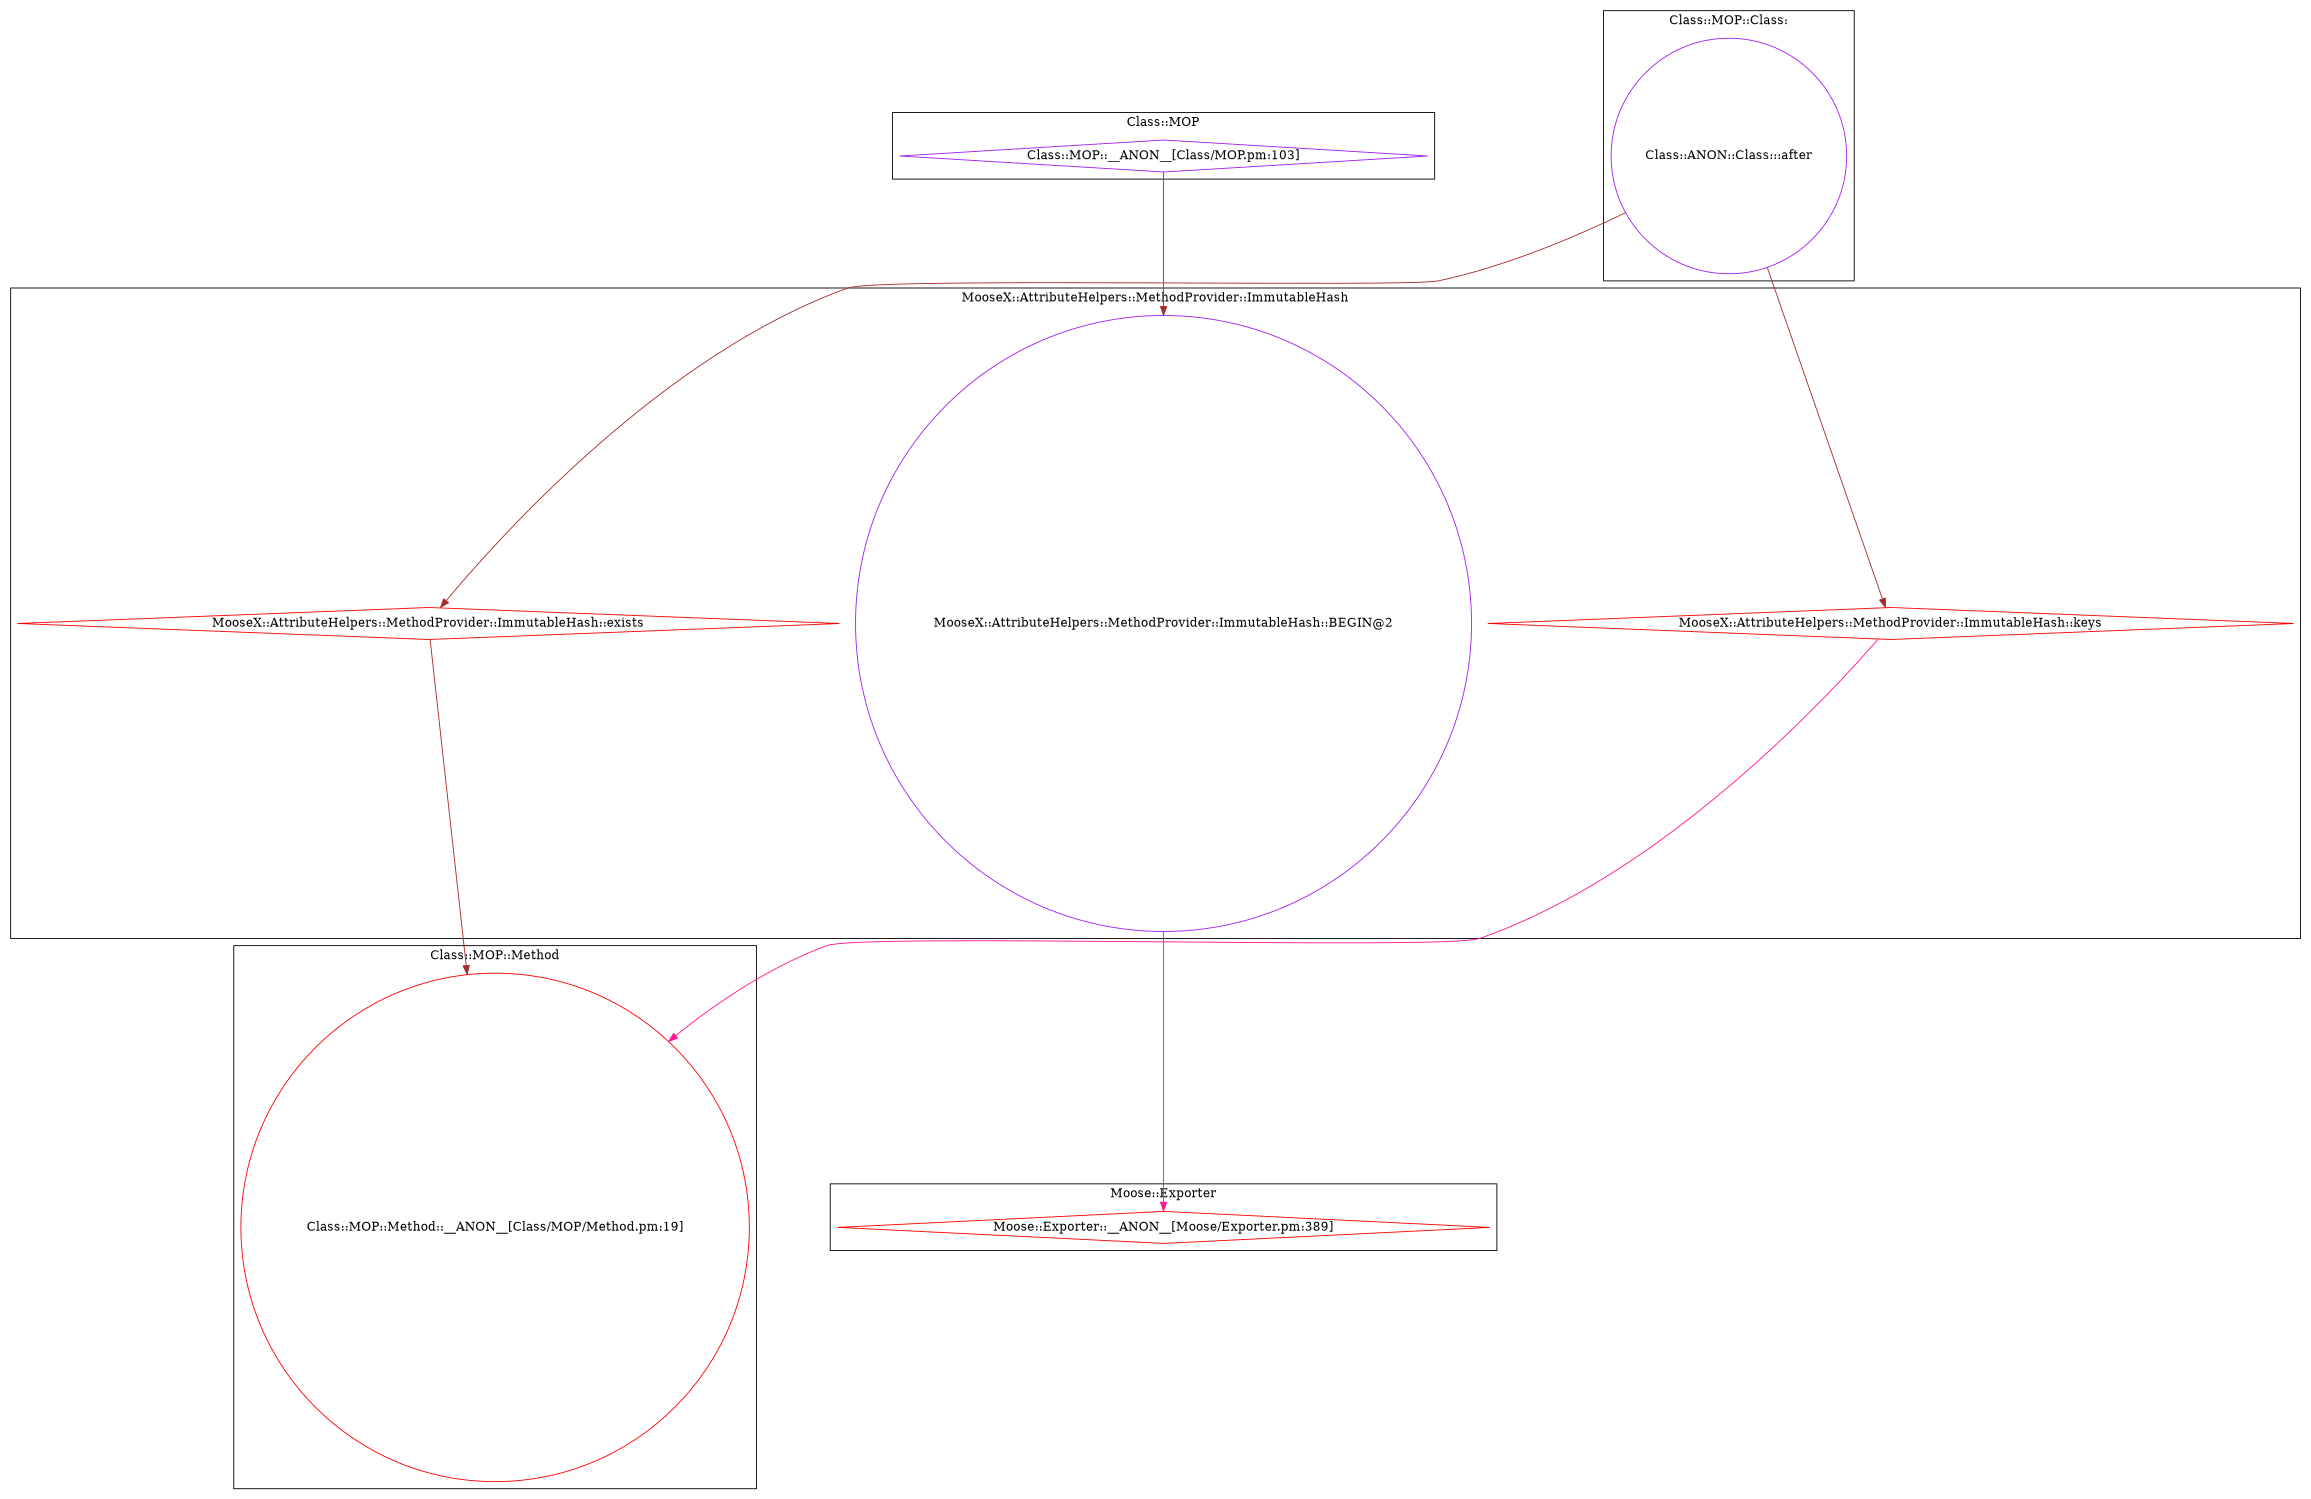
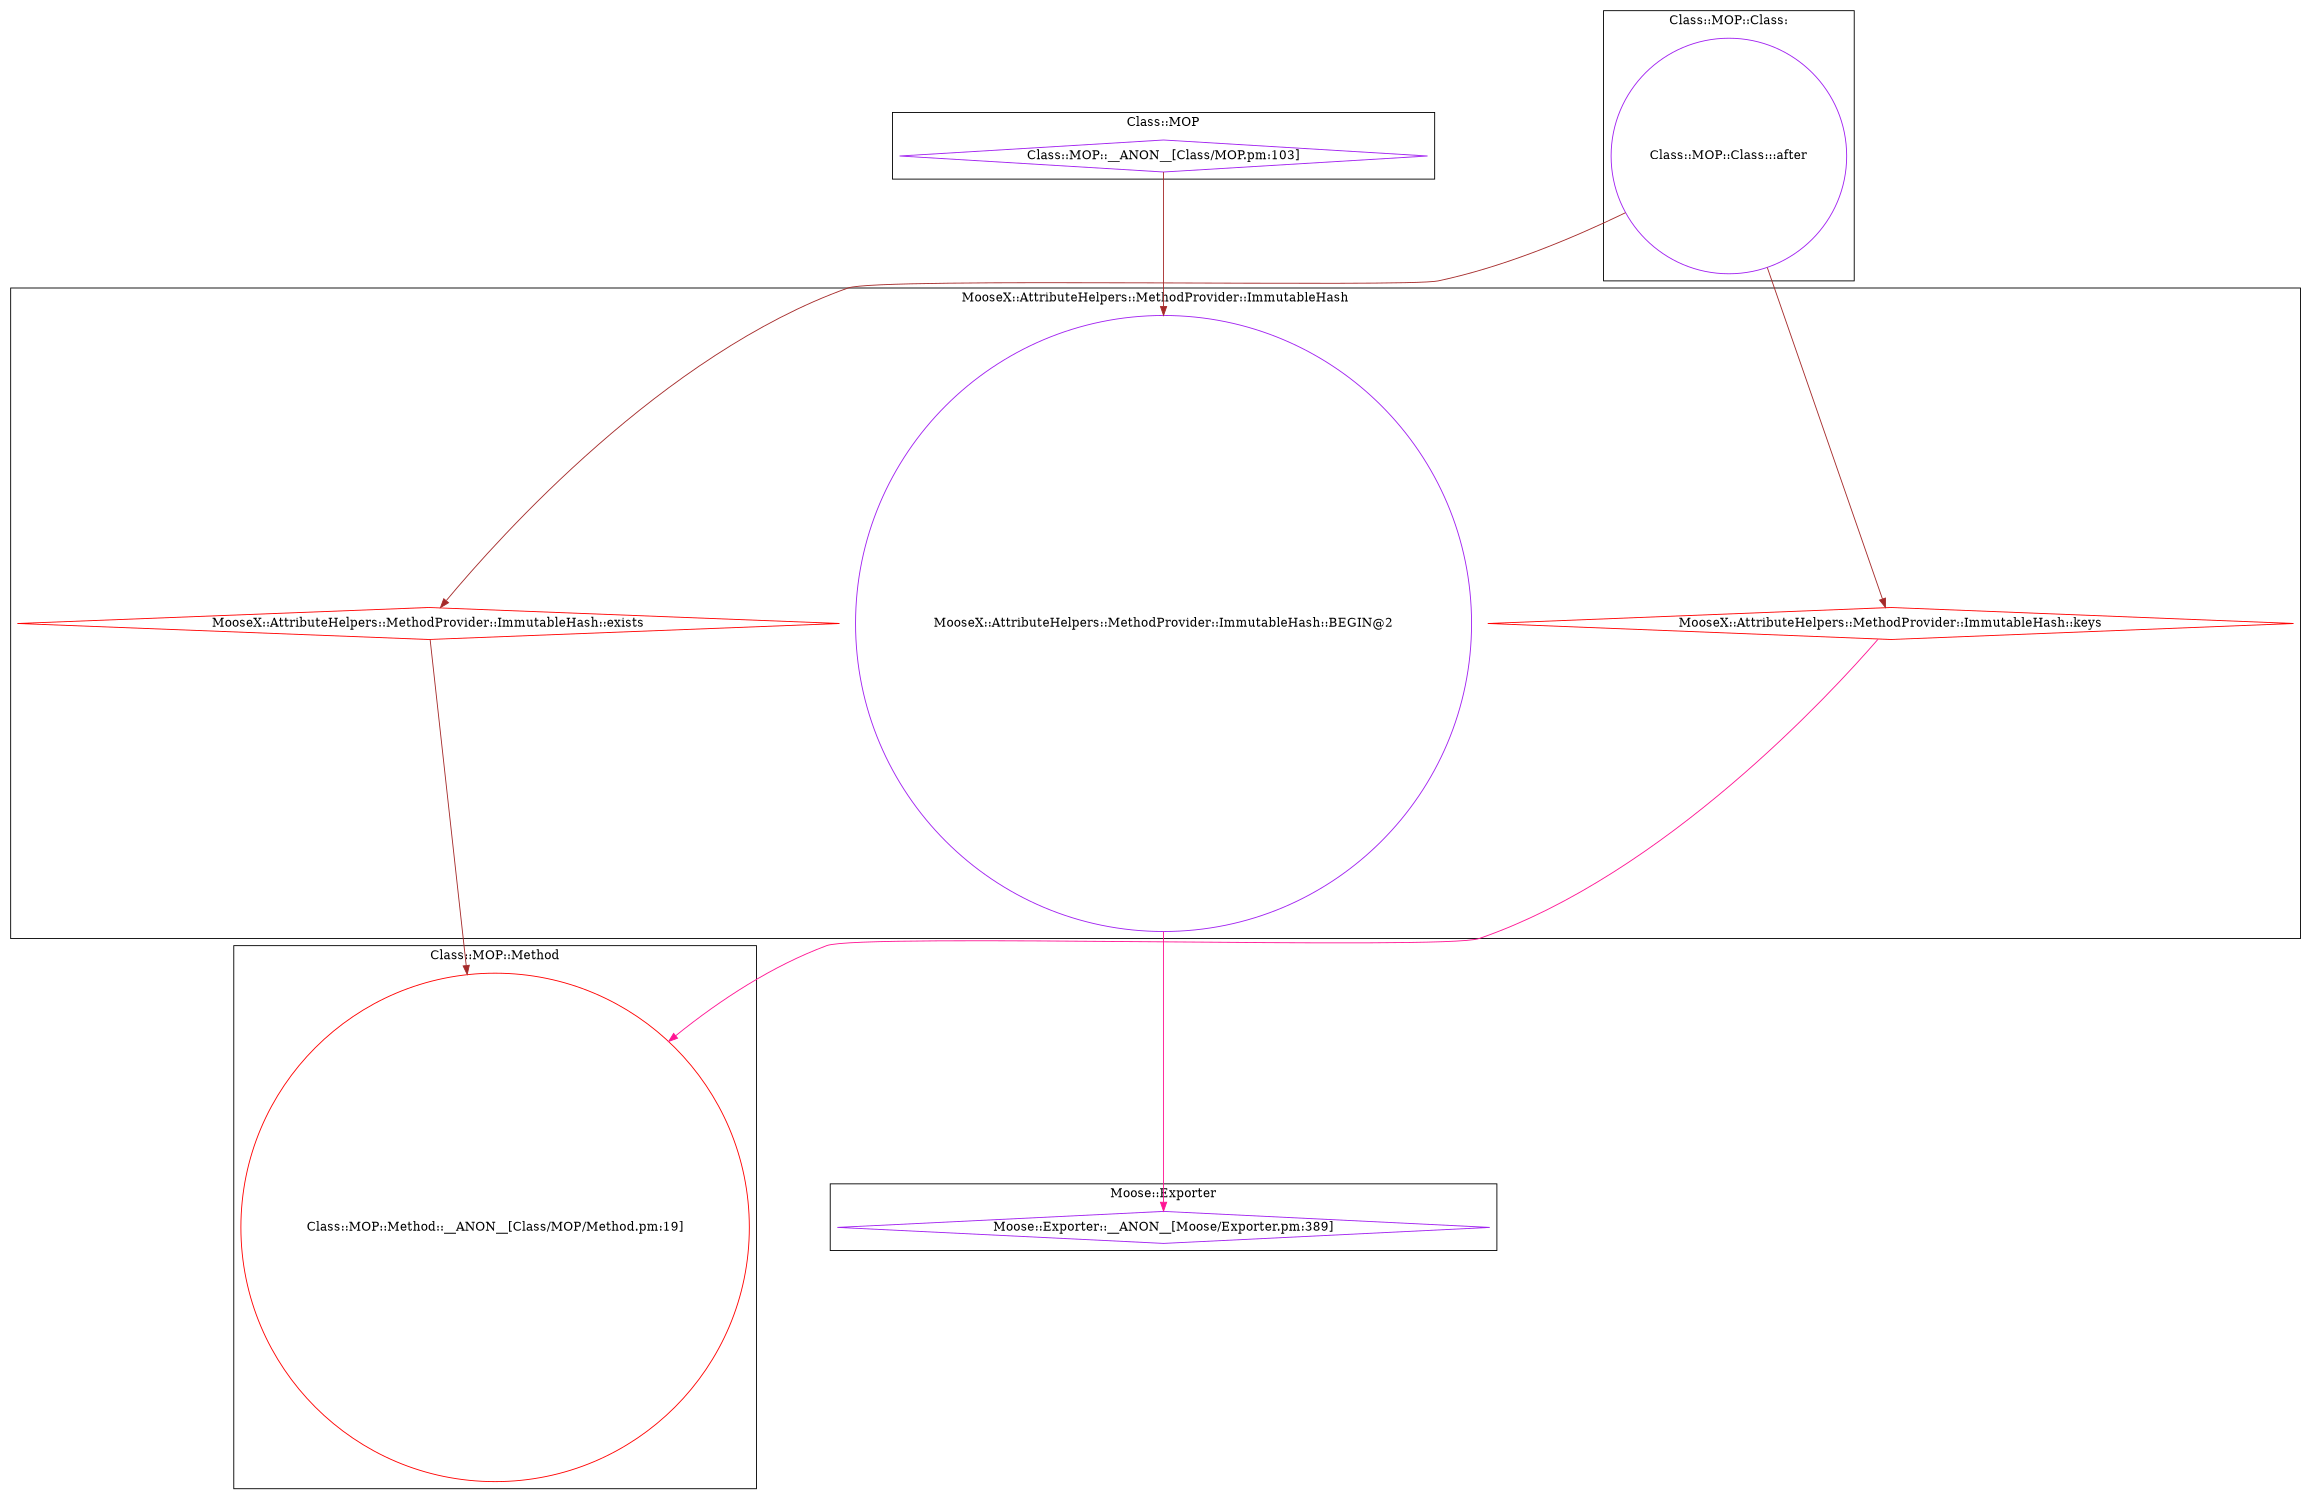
(1729, 156) -> (1729, 156)
(1164, 1227) -> (1164, 1227)
